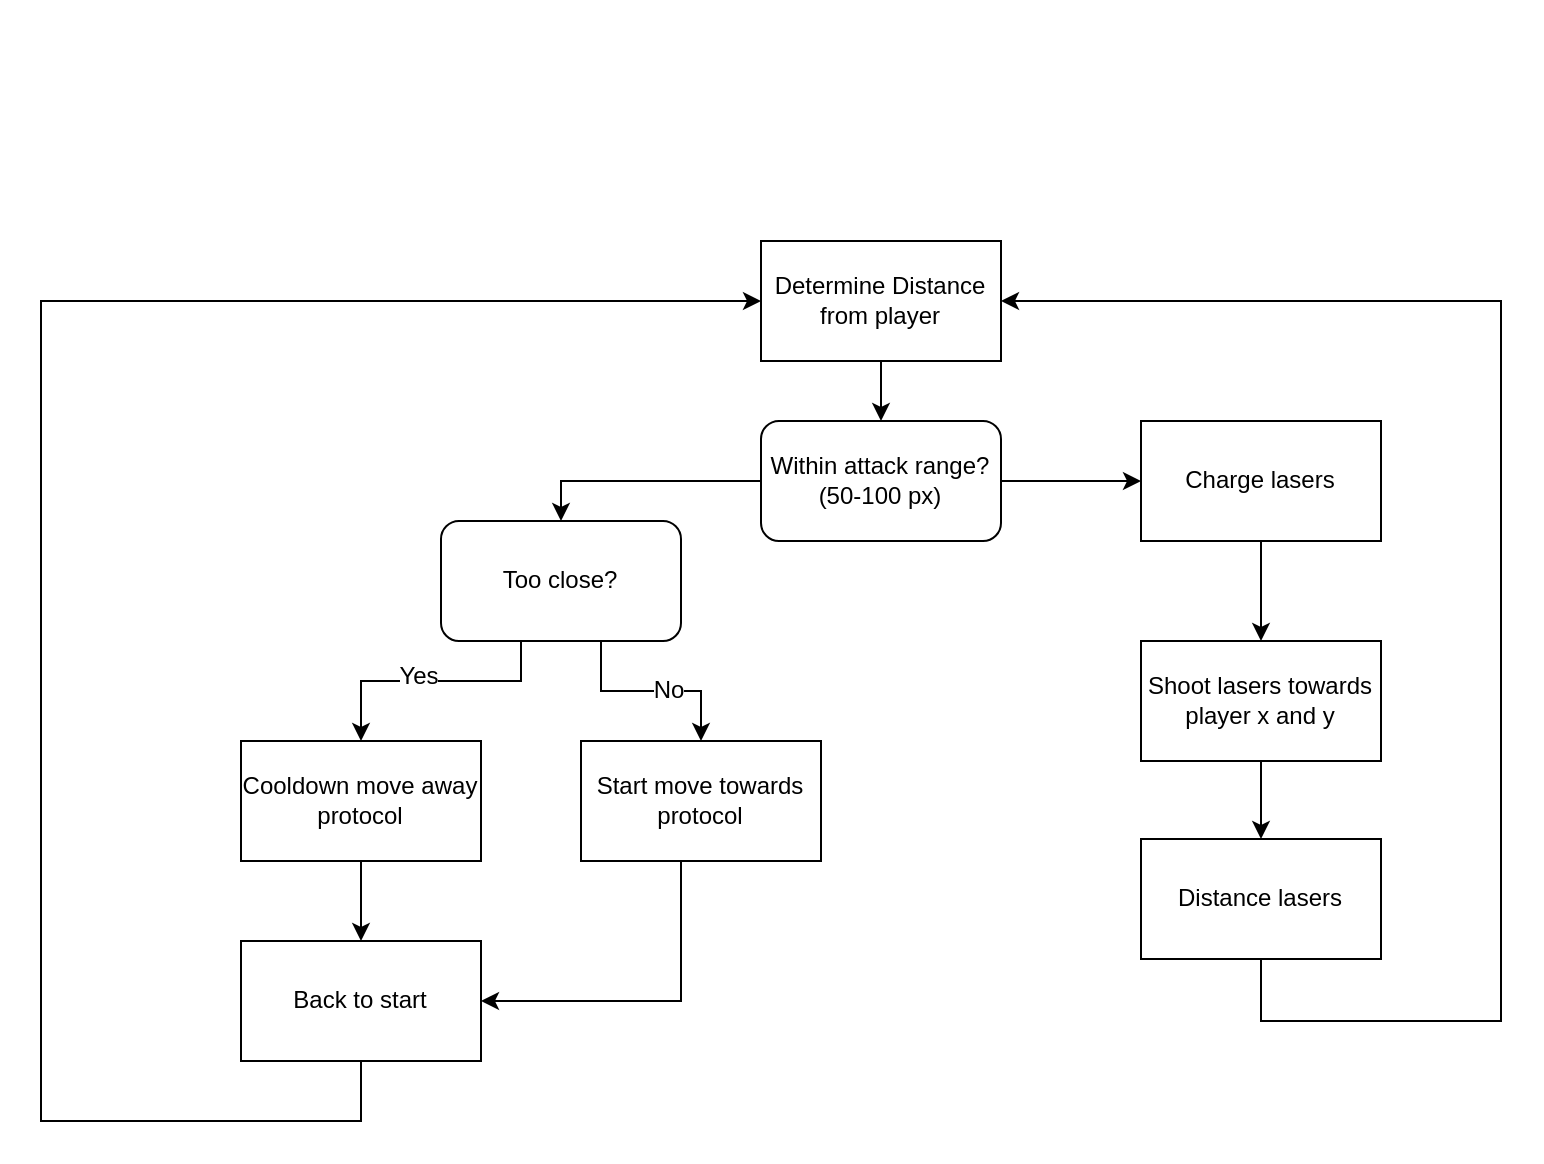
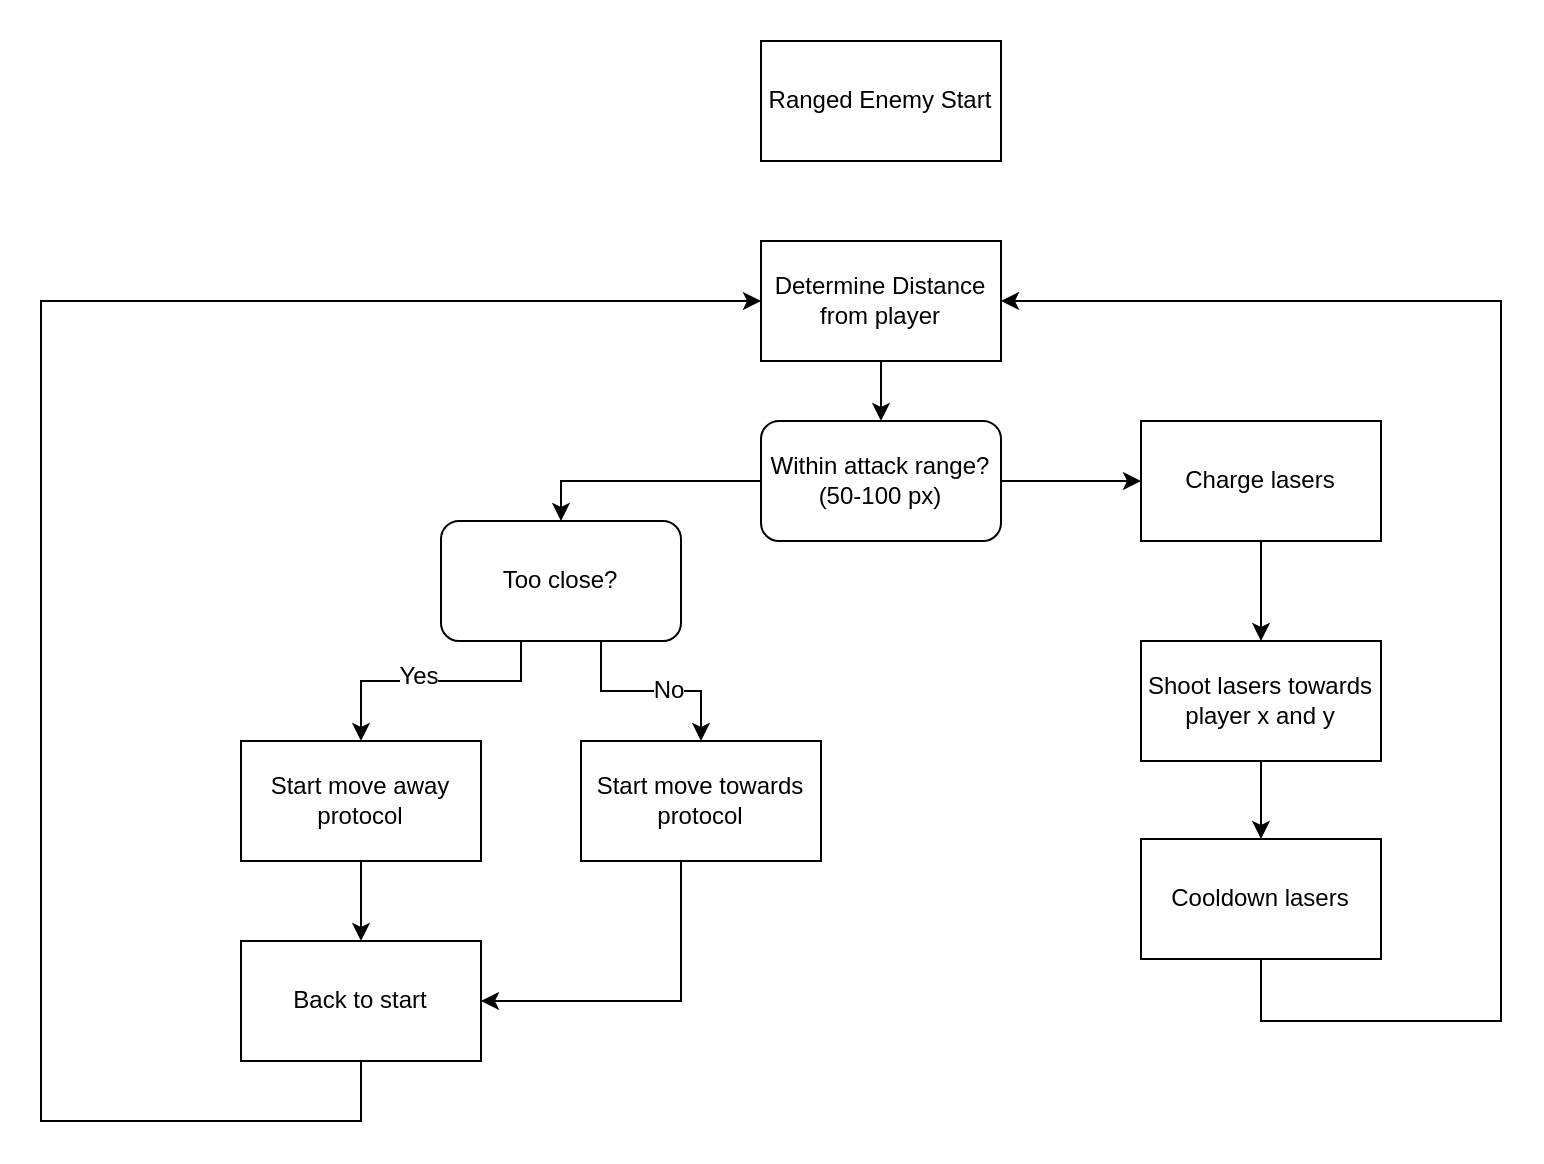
none -> (881, 101)
(361, 801) -> (361, 801)
(1261, 899) -> (1261, 899)
